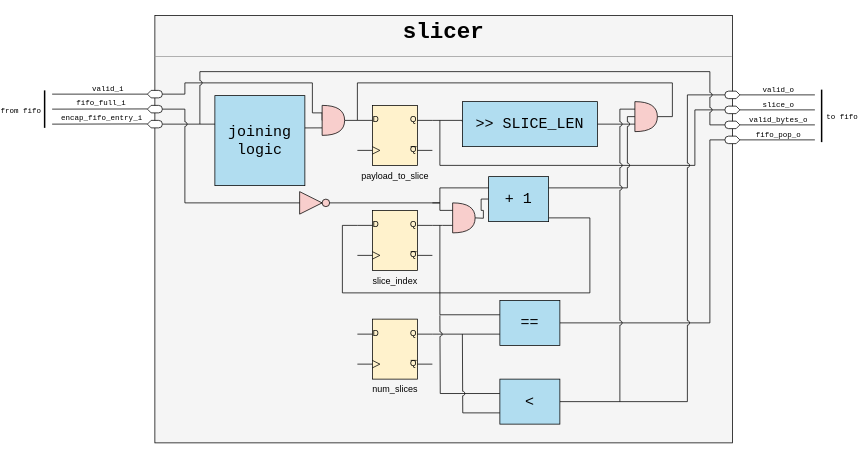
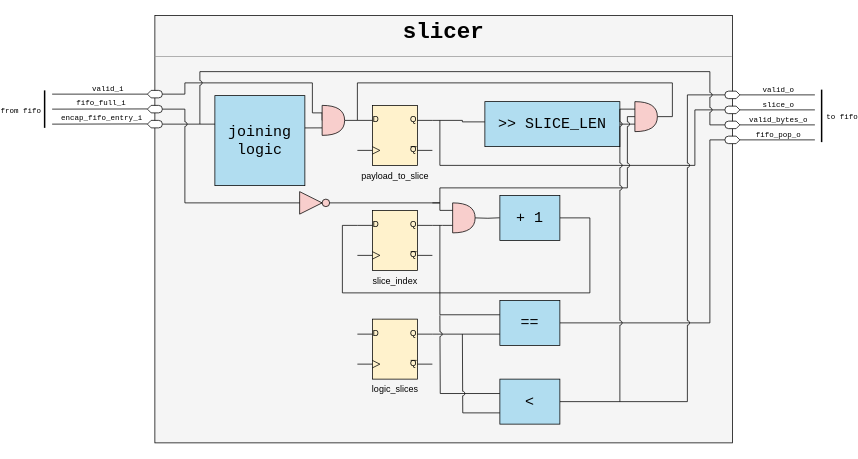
(530, 124) -> (552, 124)
(519, 199) -> (530, 218)
(376, 333) -> (376, 333)
